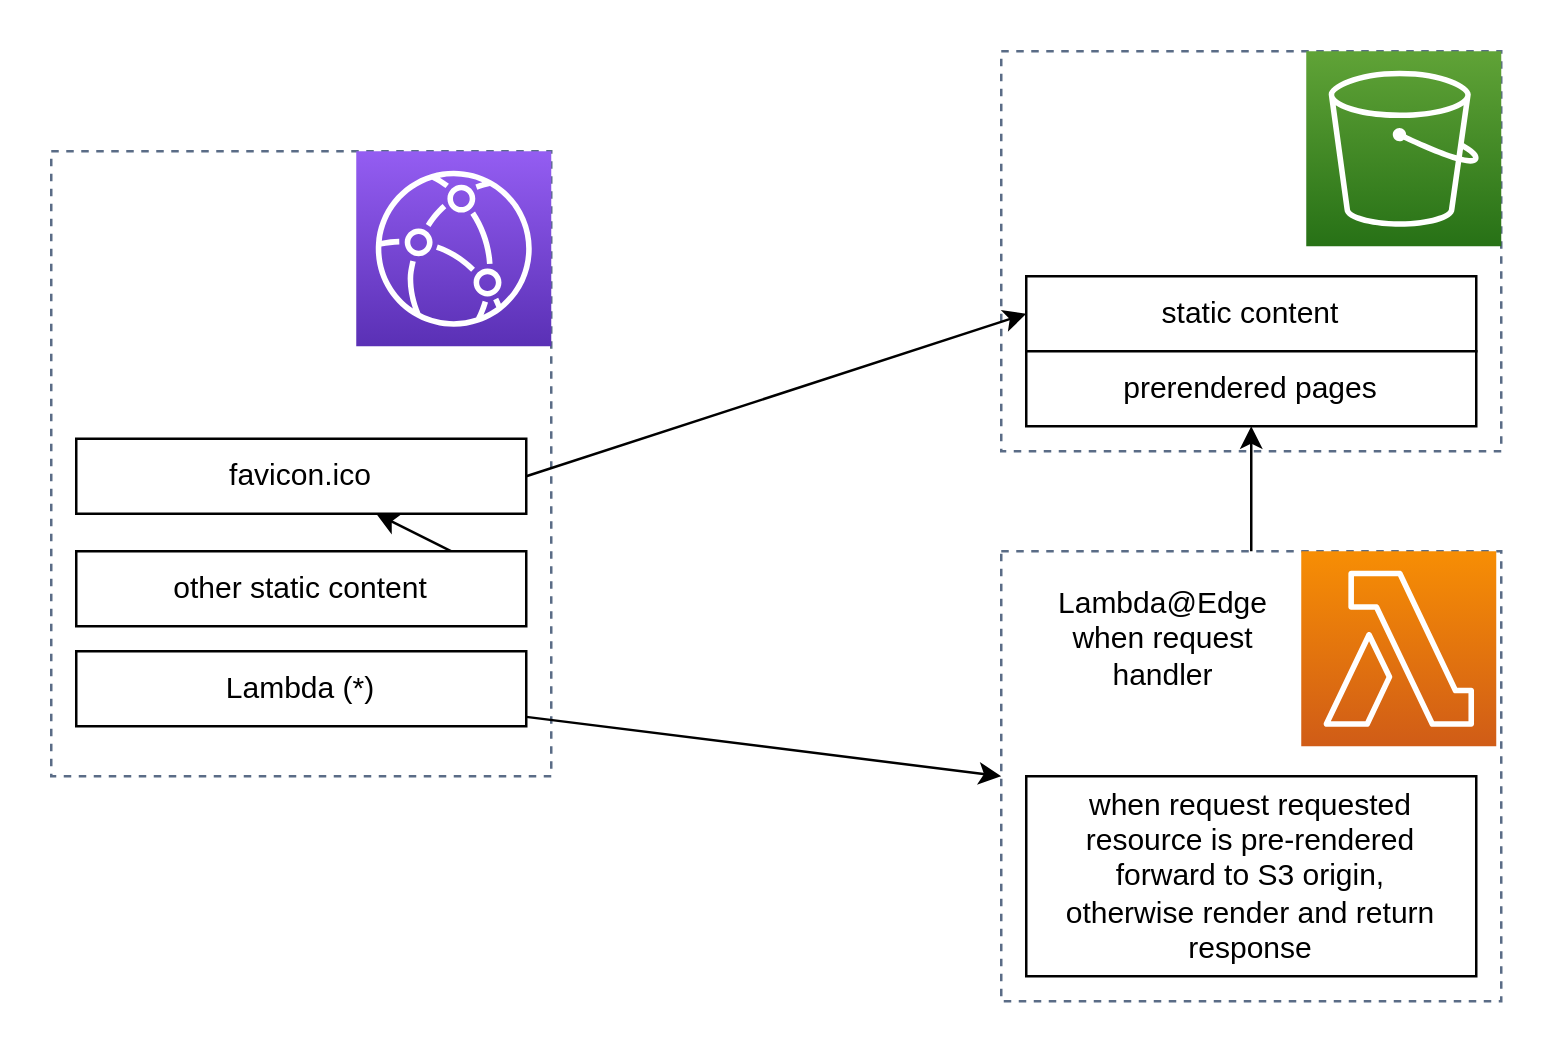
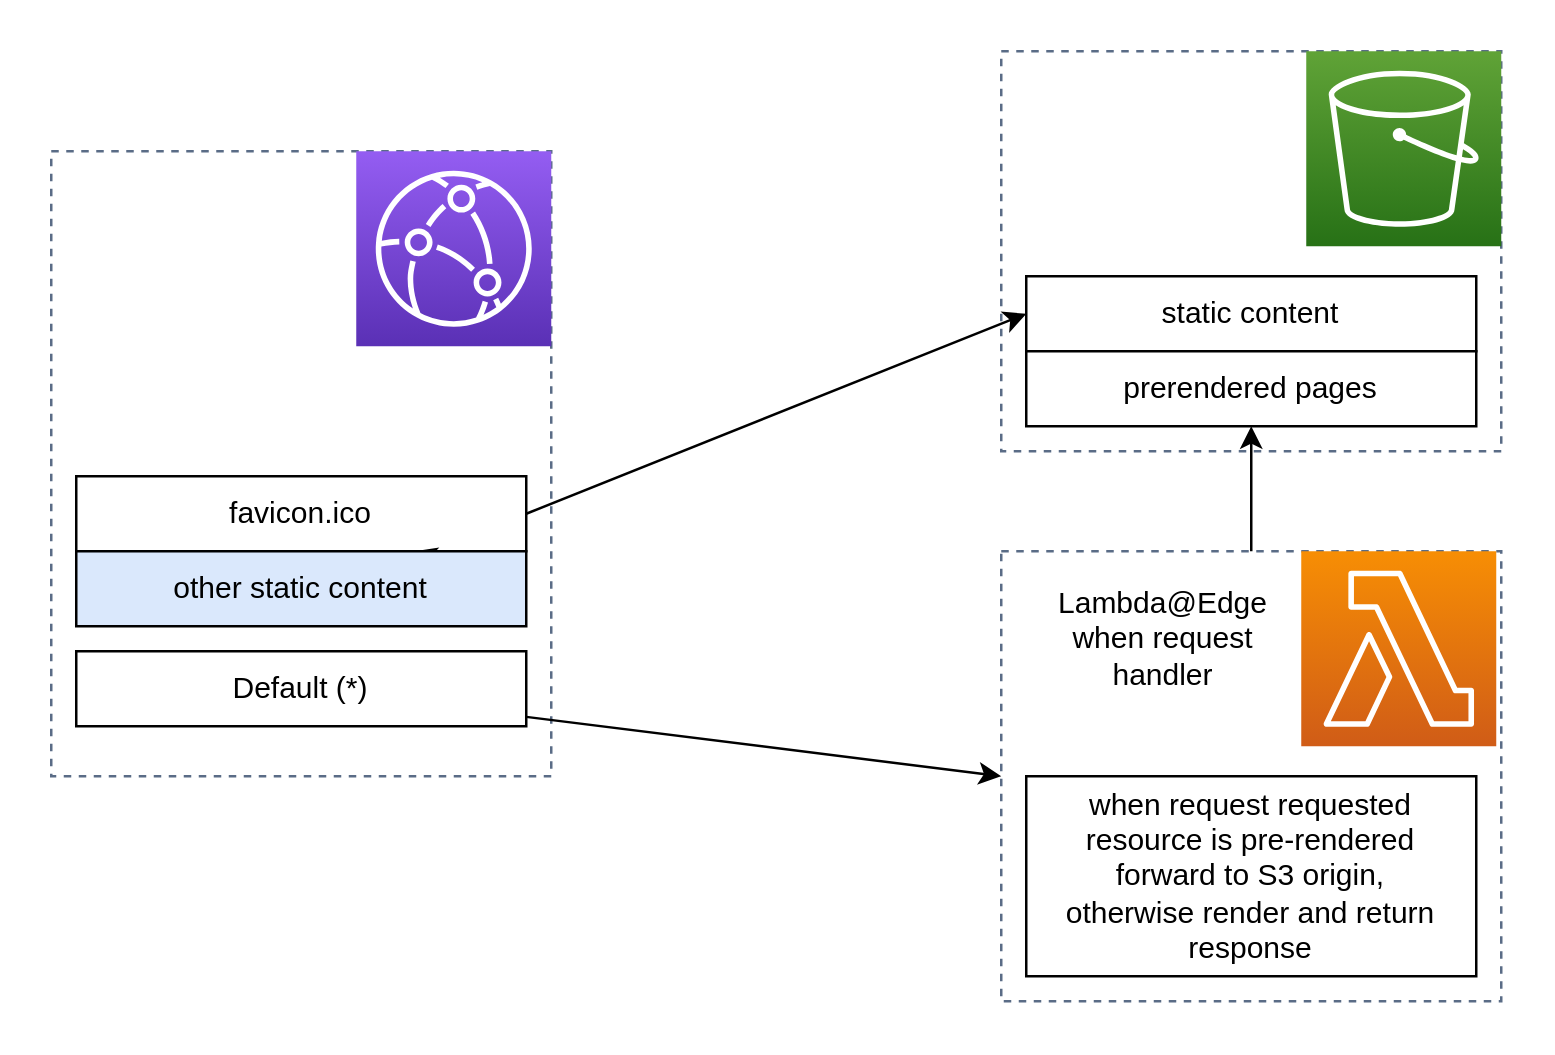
(301, 476) -> (301, 514)
(301, 589) -> (301, 589)
(301, 689) -> (301, 689)
